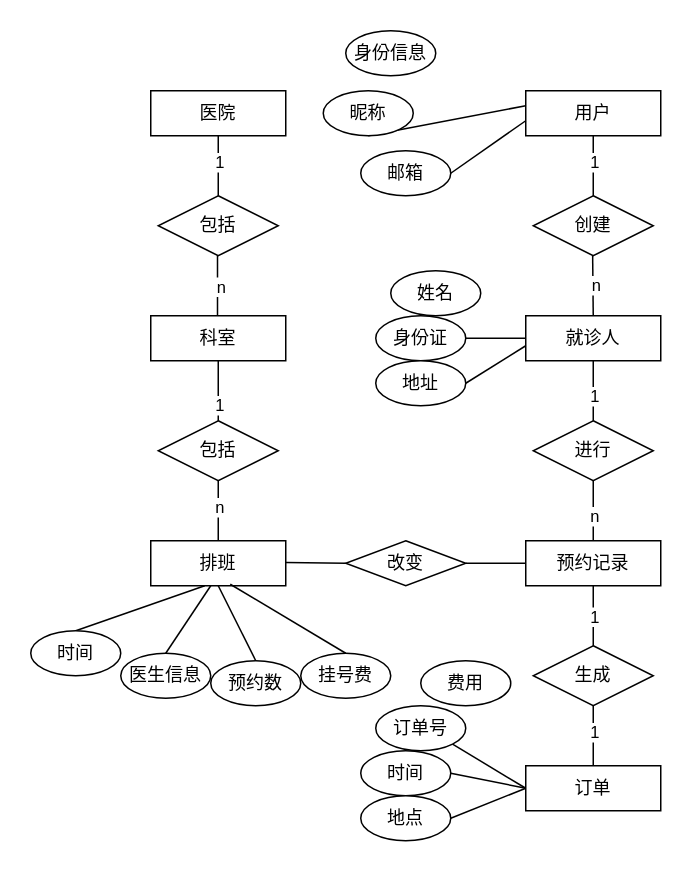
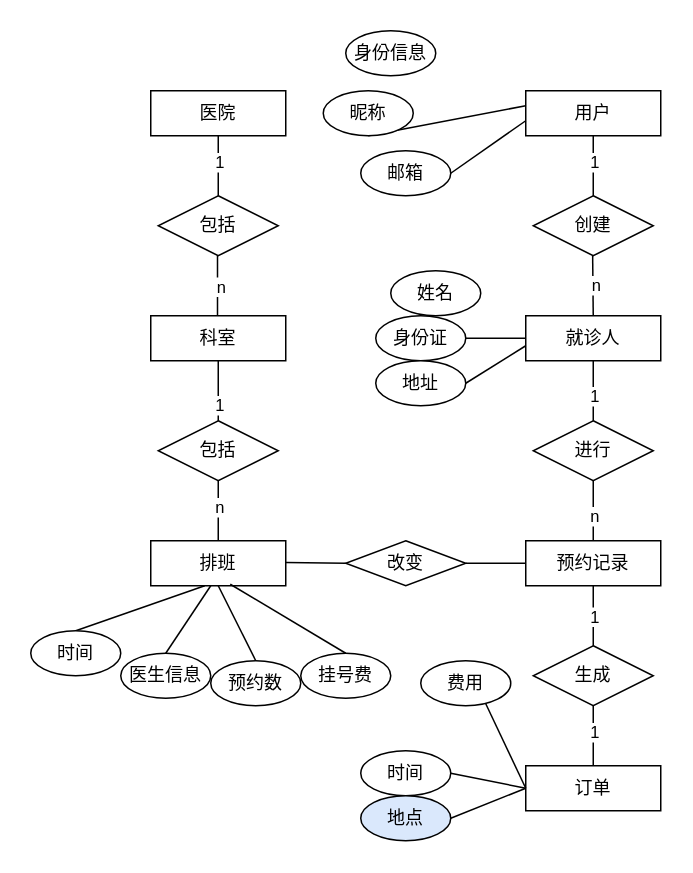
(421, 728) -> none
none -> (505, 744)
(487, 765) -> none
(406, 818) -> (406, 818)
